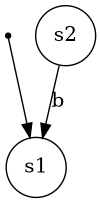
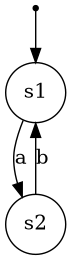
none -> (14, 151)
